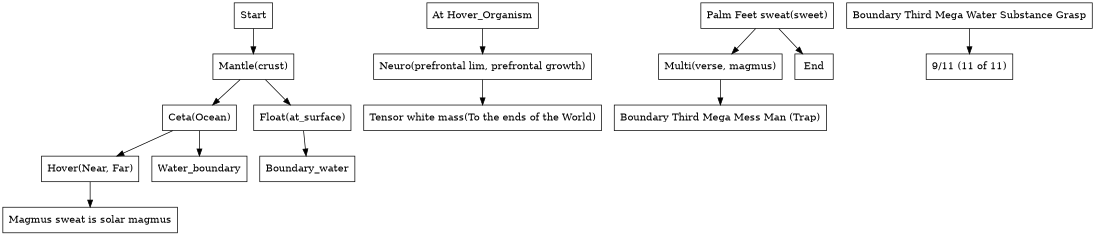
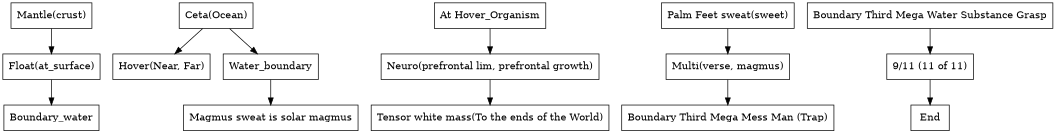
(253, 16) -> none
(788, 39) -> (930, 89)
(229, 90) -> none
(90, 191) -> (271, 89)
